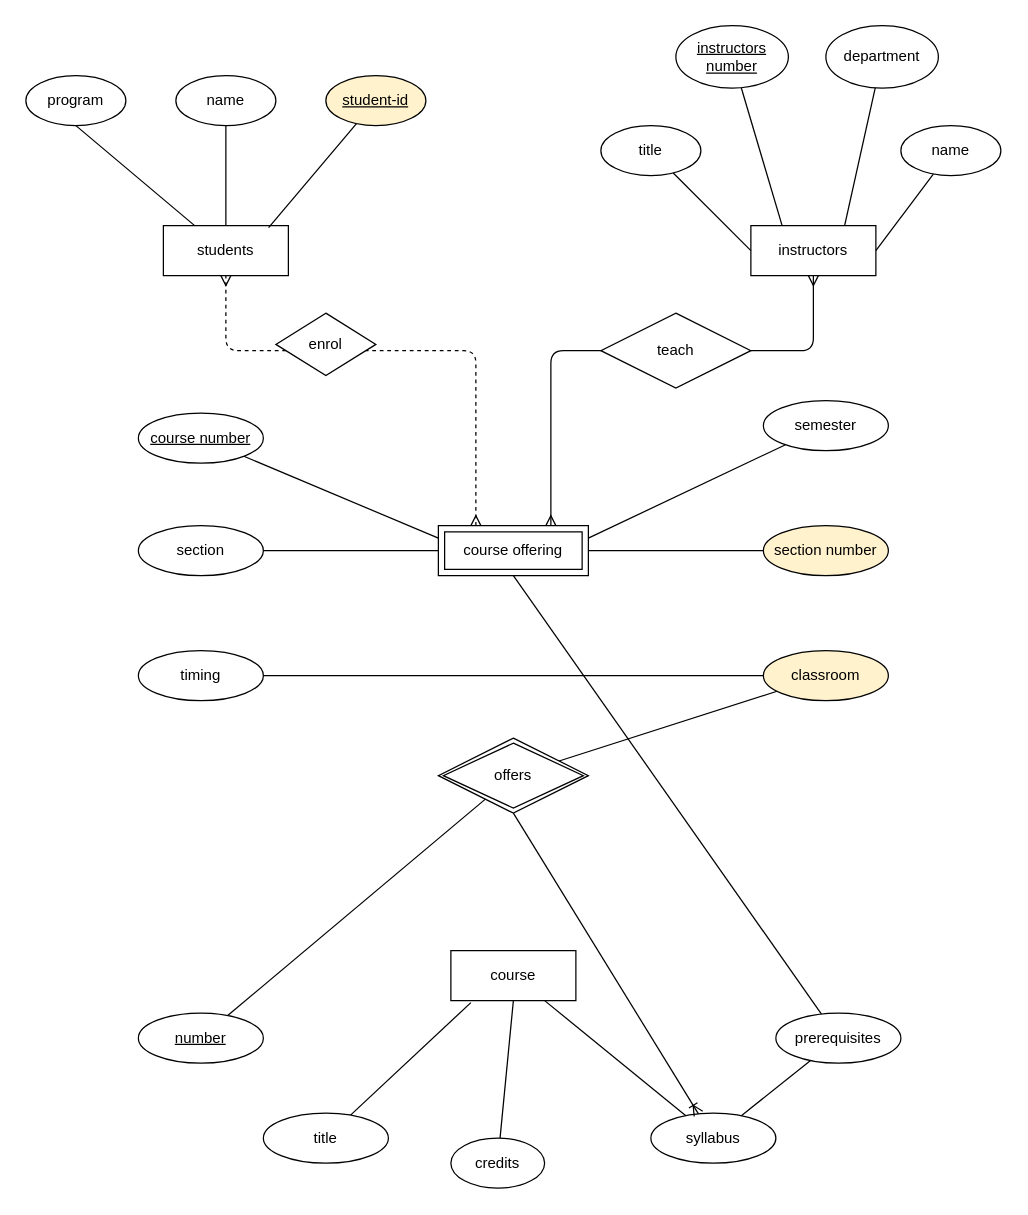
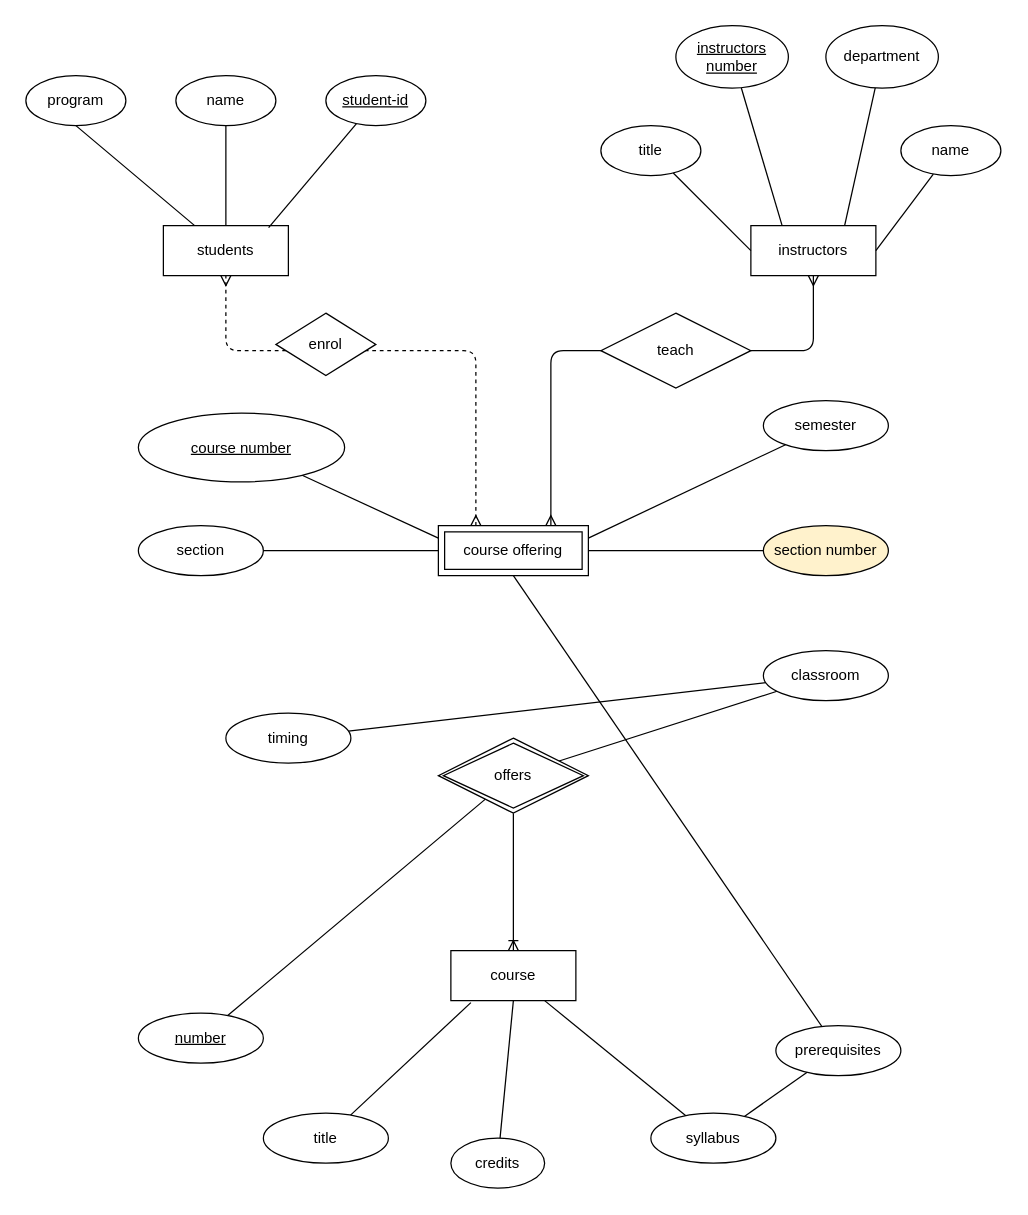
(376, 101) -> (376, 101)
(201, 438) -> (241, 448)
(201, 676) -> (288, 738)
(826, 676) -> (826, 676)
(605, 963) -> (513, 881)
(838, 1038) -> (838, 1051)
